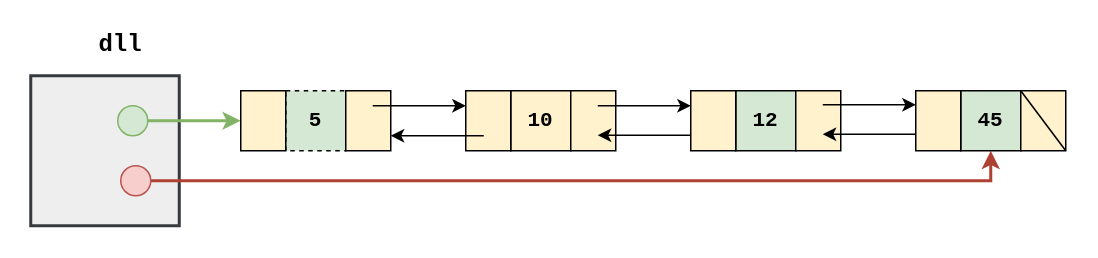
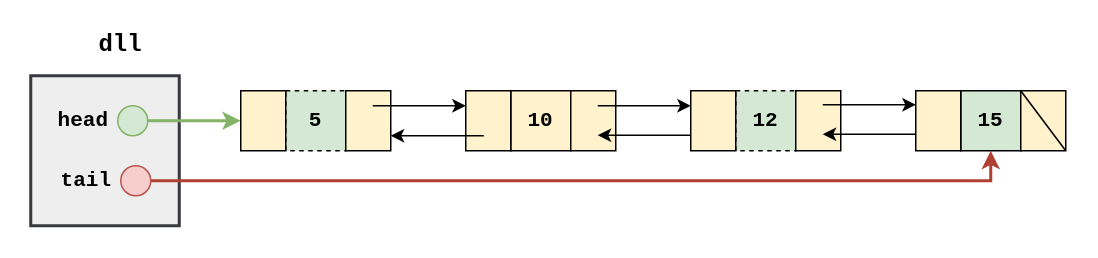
none -> (82, 121)
(766, 121) -> (766, 121)
(991, 121) -> (991, 121)
none -> (85, 181)
